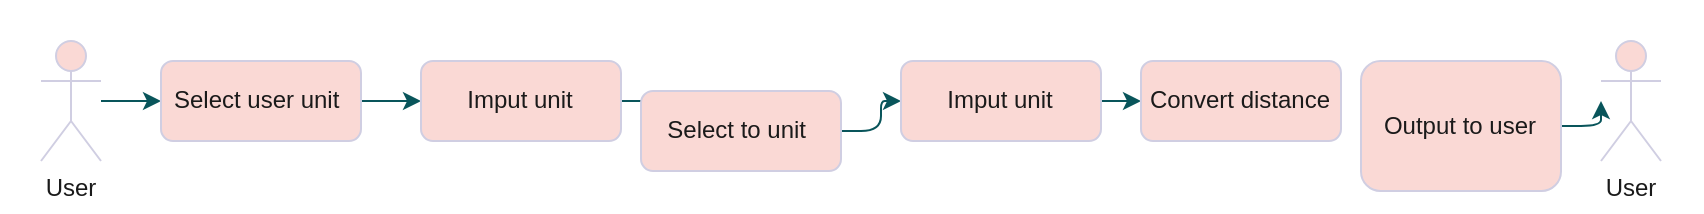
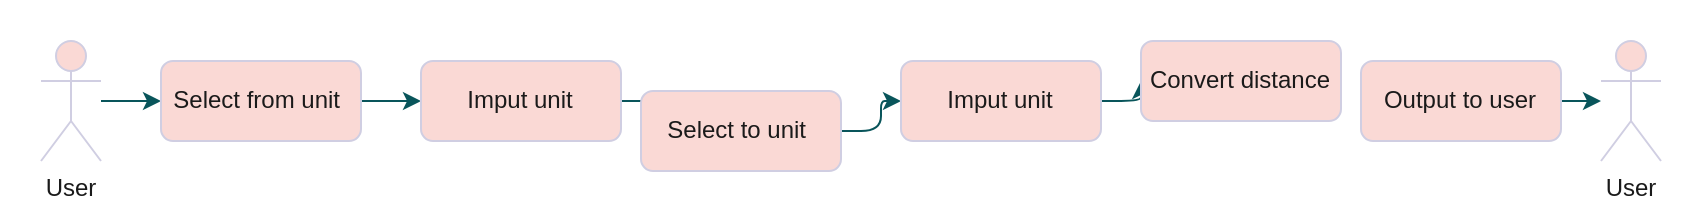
(261, 101) -> (261, 101)
(1241, 101) -> (1241, 81)
(1461, 126) -> (1461, 101)
